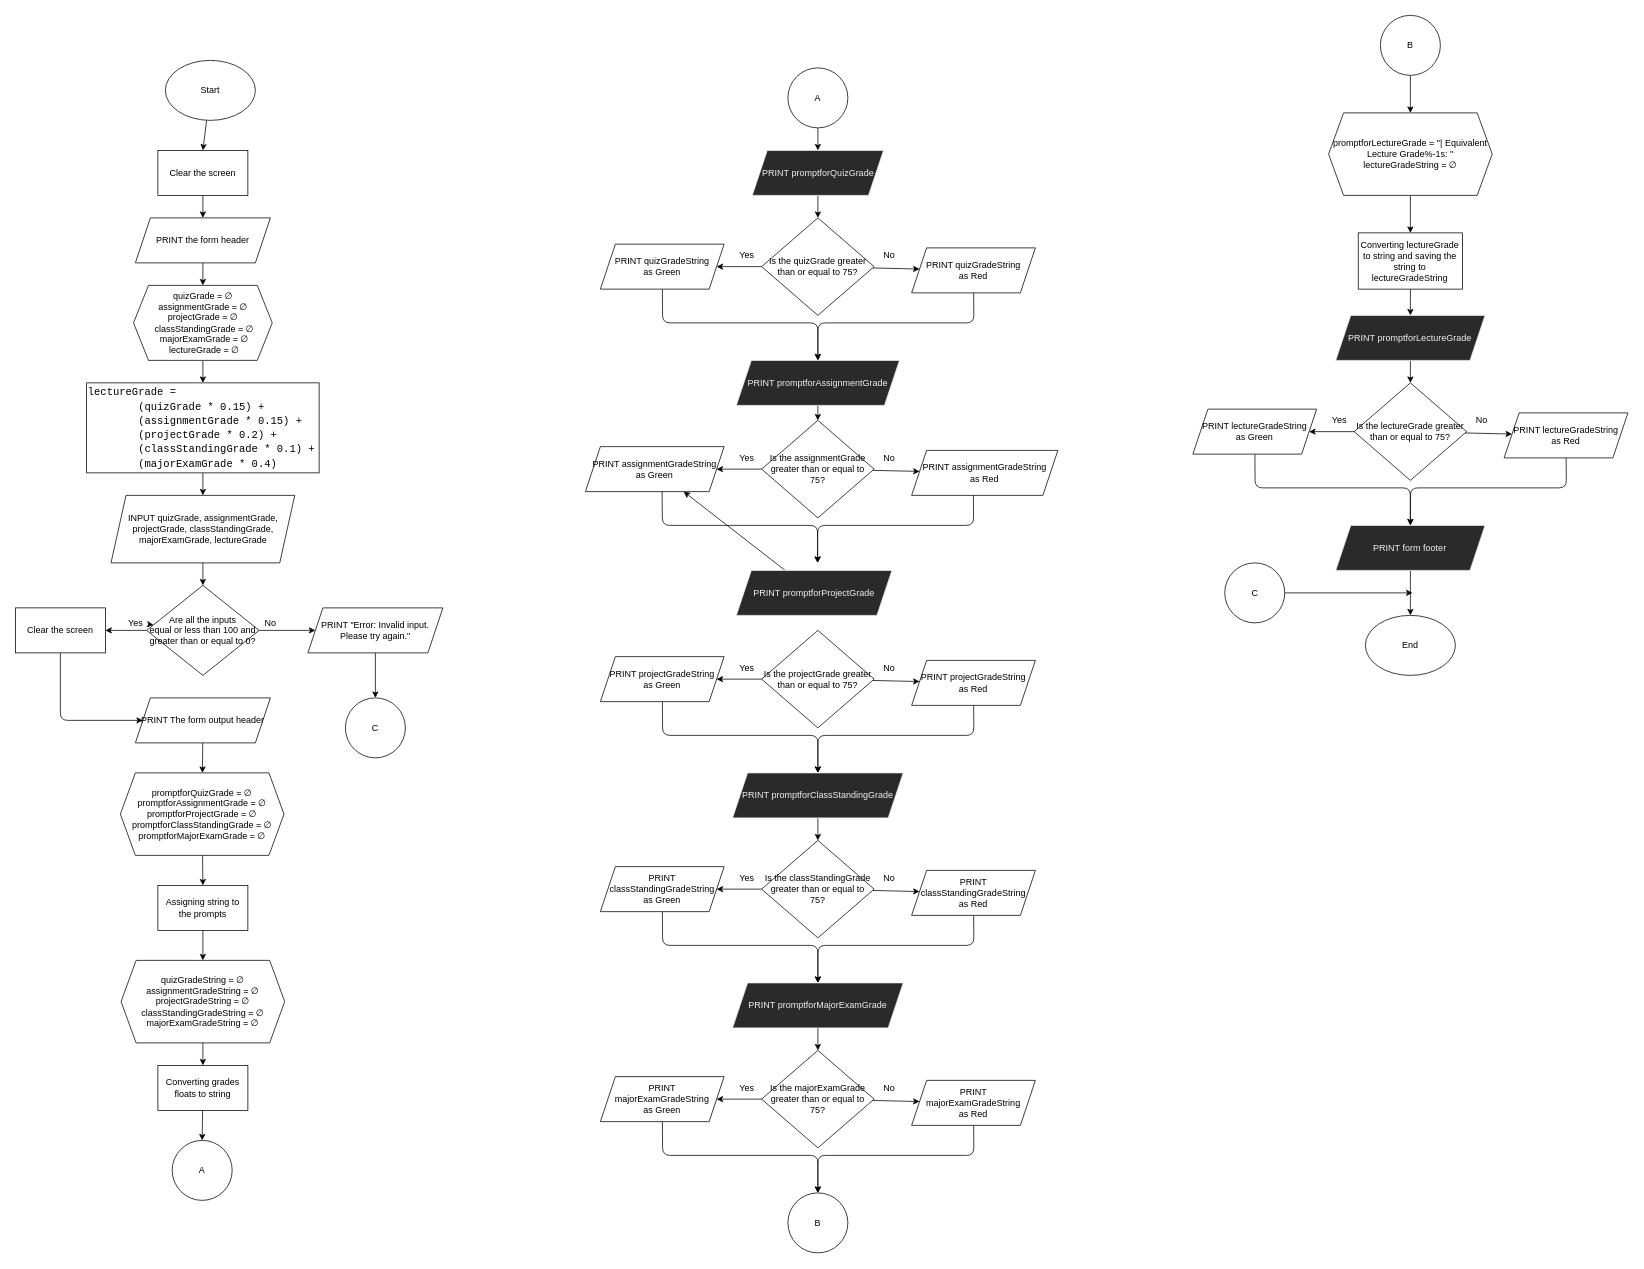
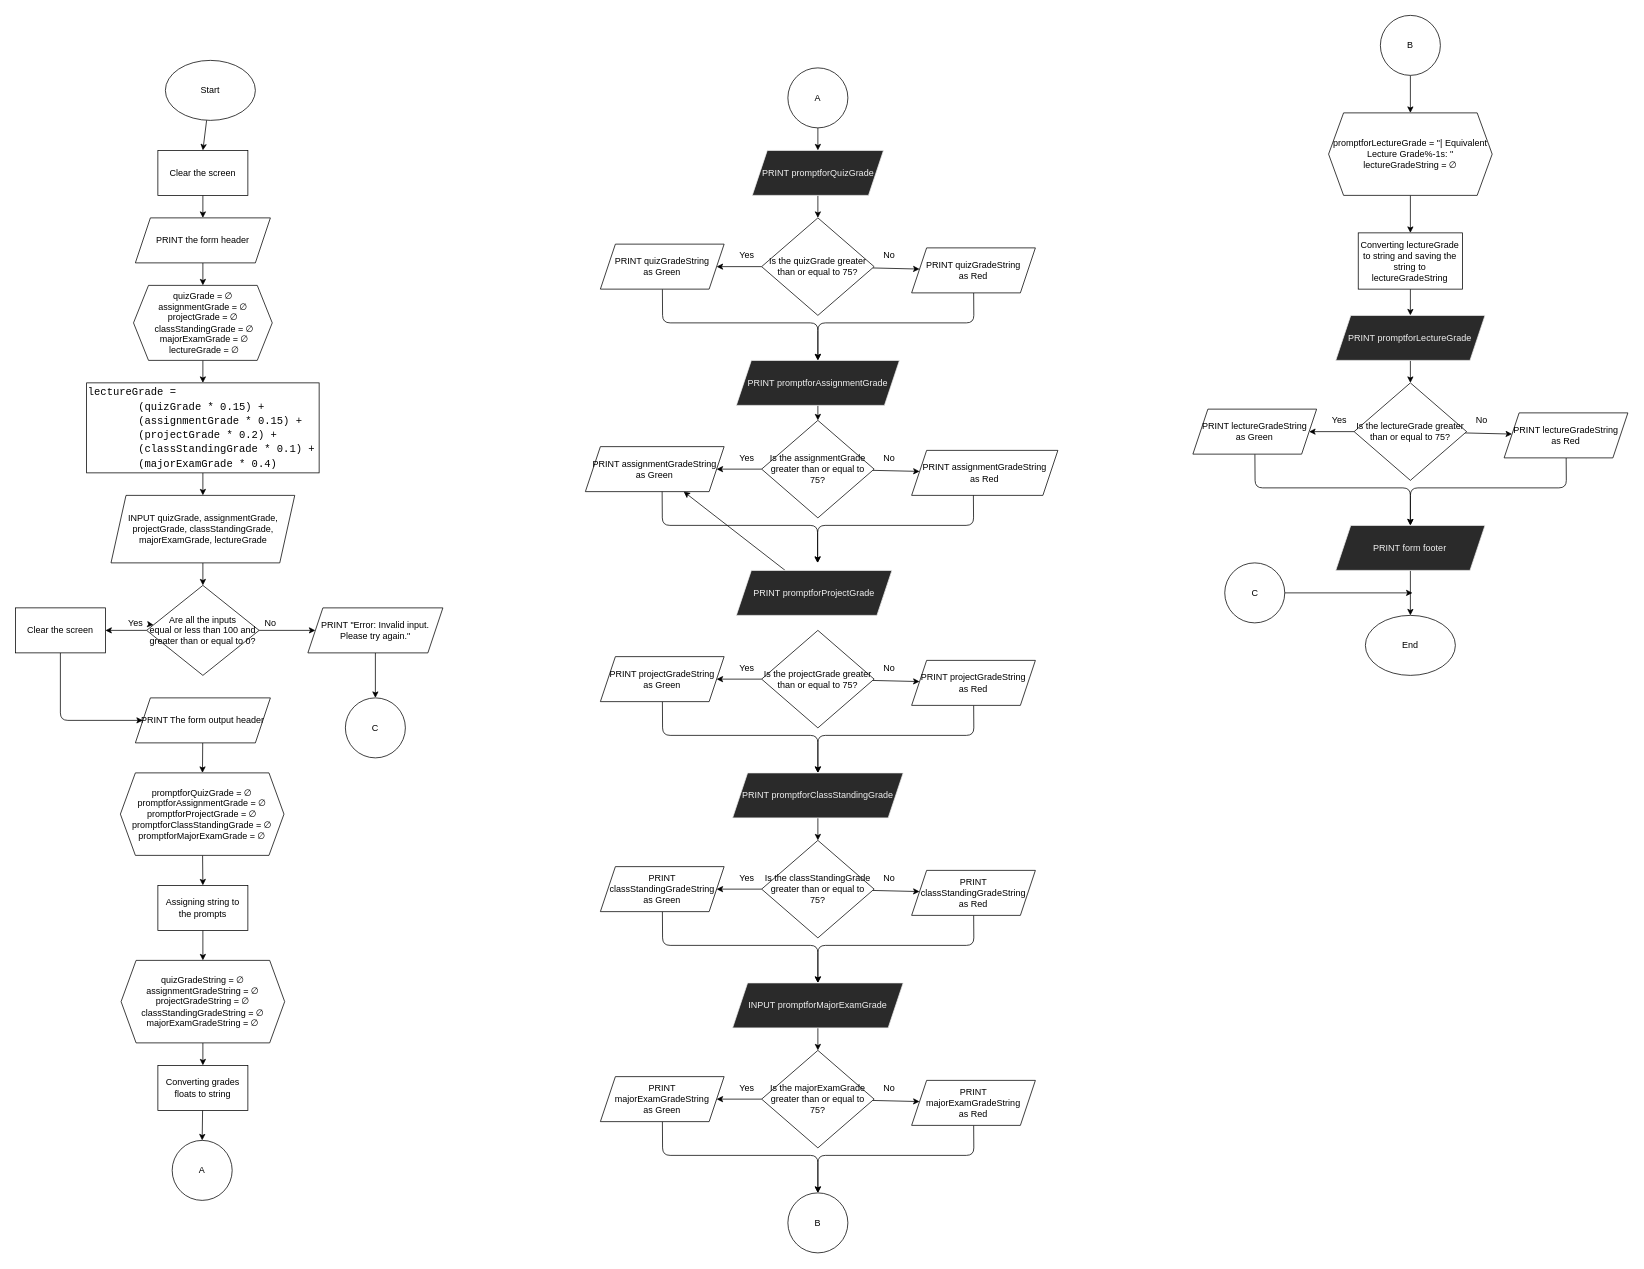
(818, 1005) -> (818, 1005)
